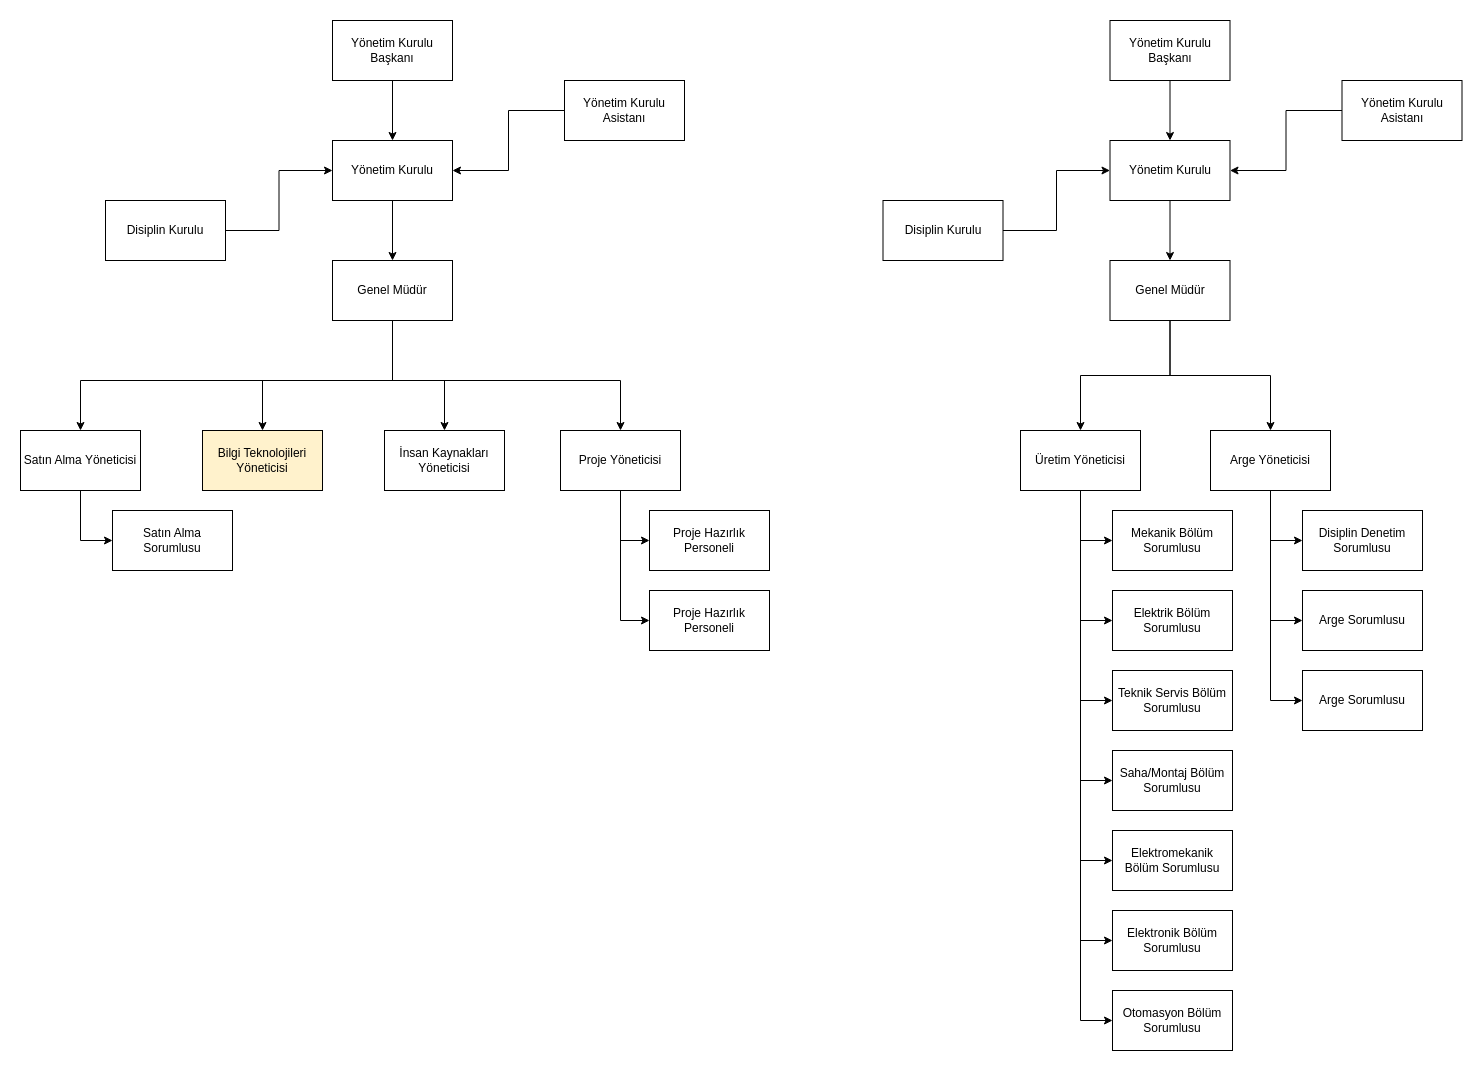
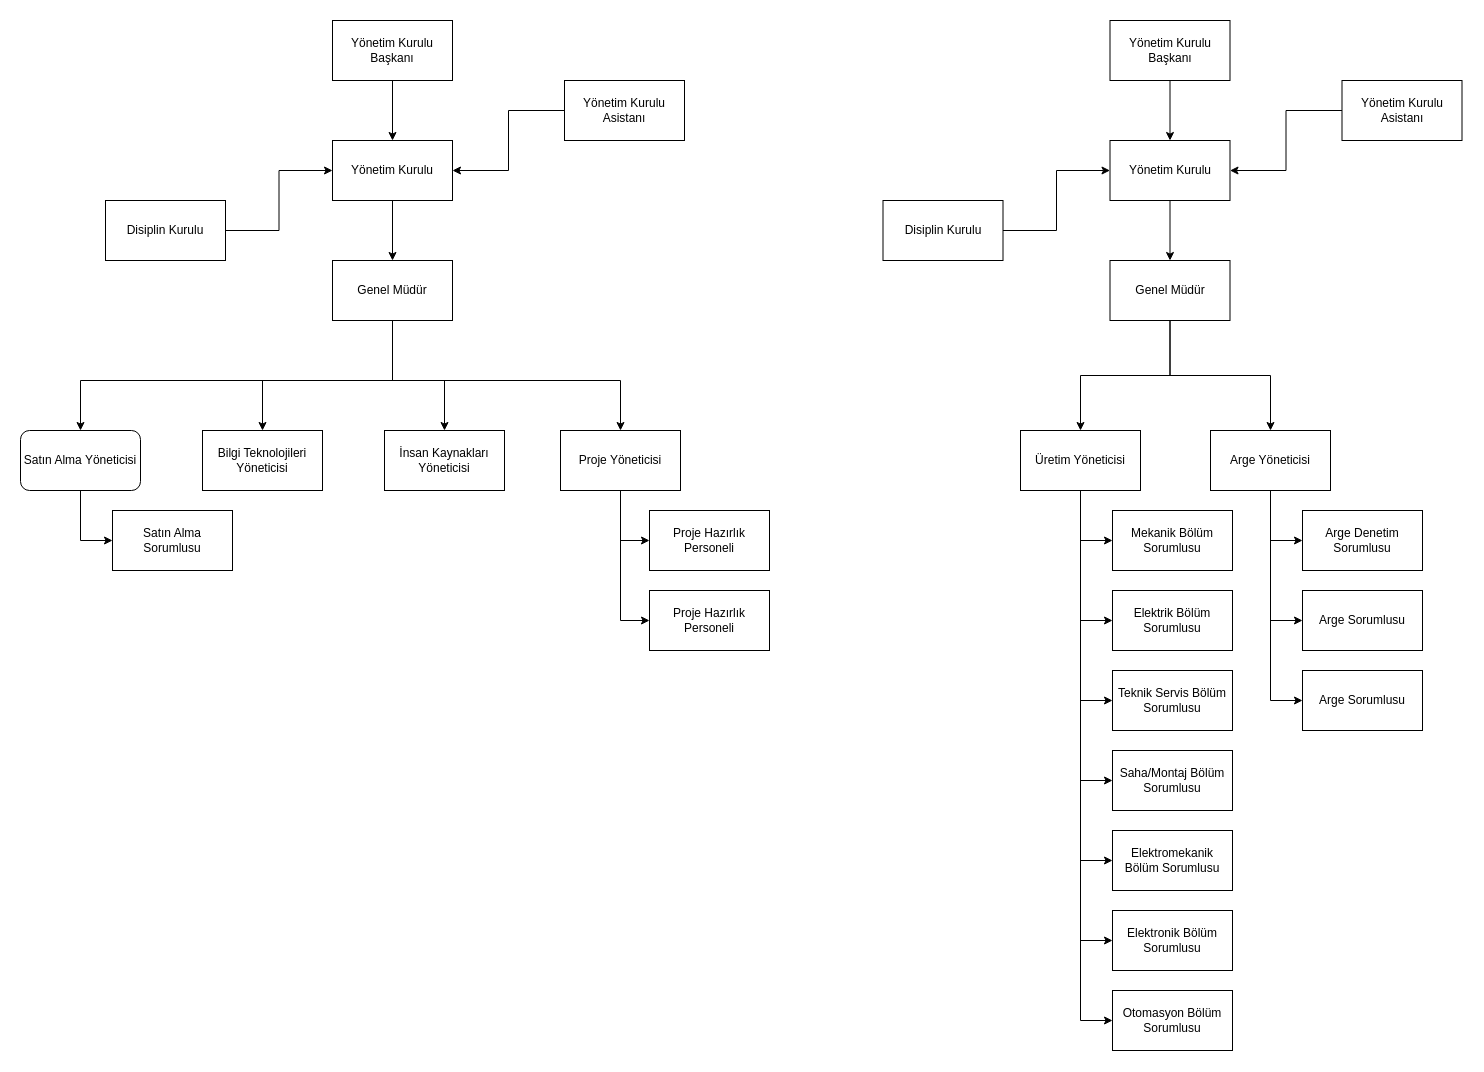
(81, 461) -> (81, 461)
(263, 461) -> (263, 461)
(1363, 541) -> (1363, 541)
